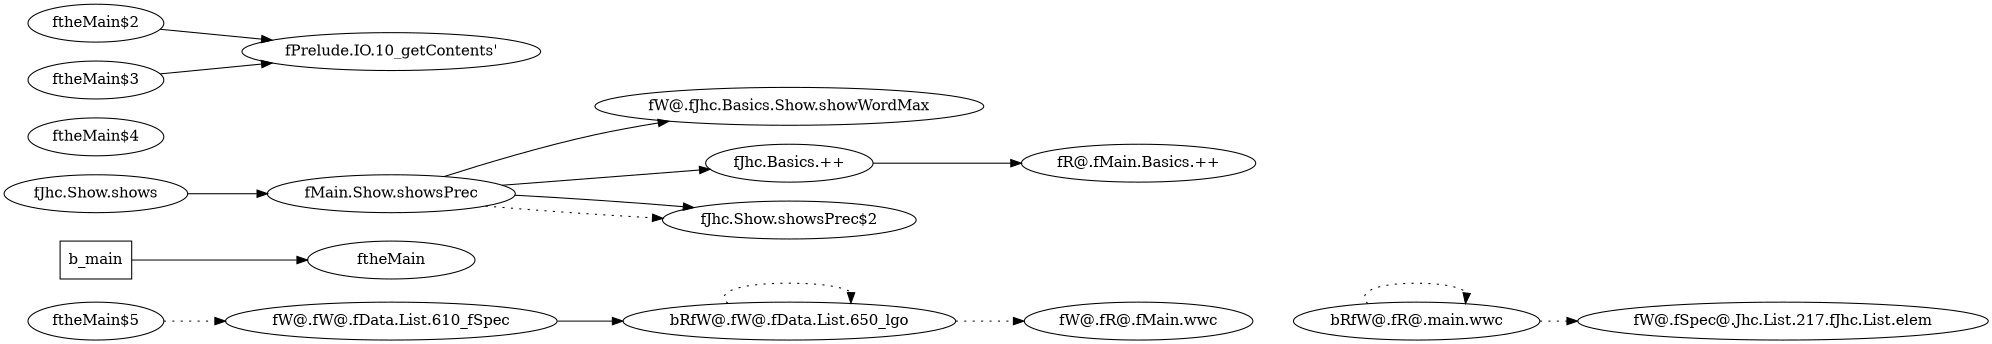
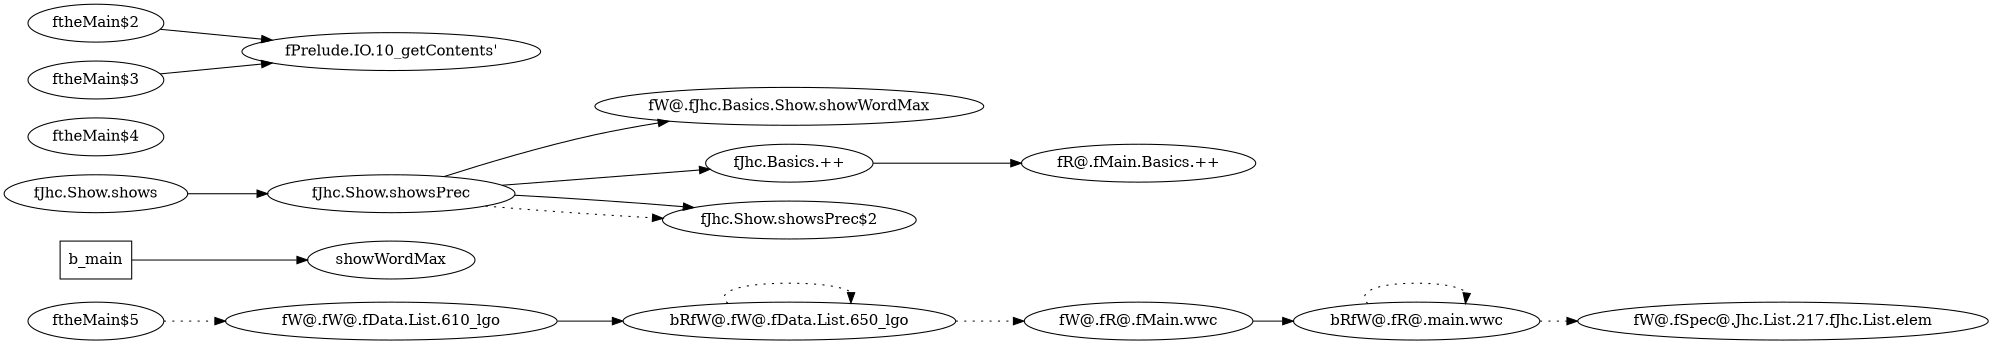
(391, 194) -> (391, 194)
(391, 260) -> (391, 260)
(391, 321) -> (391, 321)
none -> (1268, 321)
